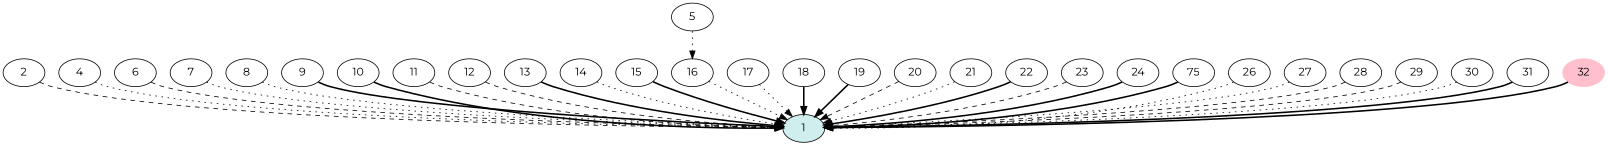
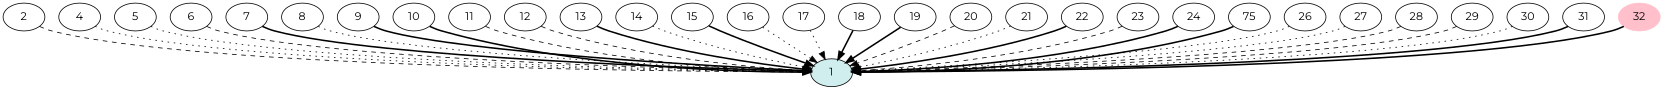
(692, 41) -> (476, 62)
(490, 116) -> (396, 49)
